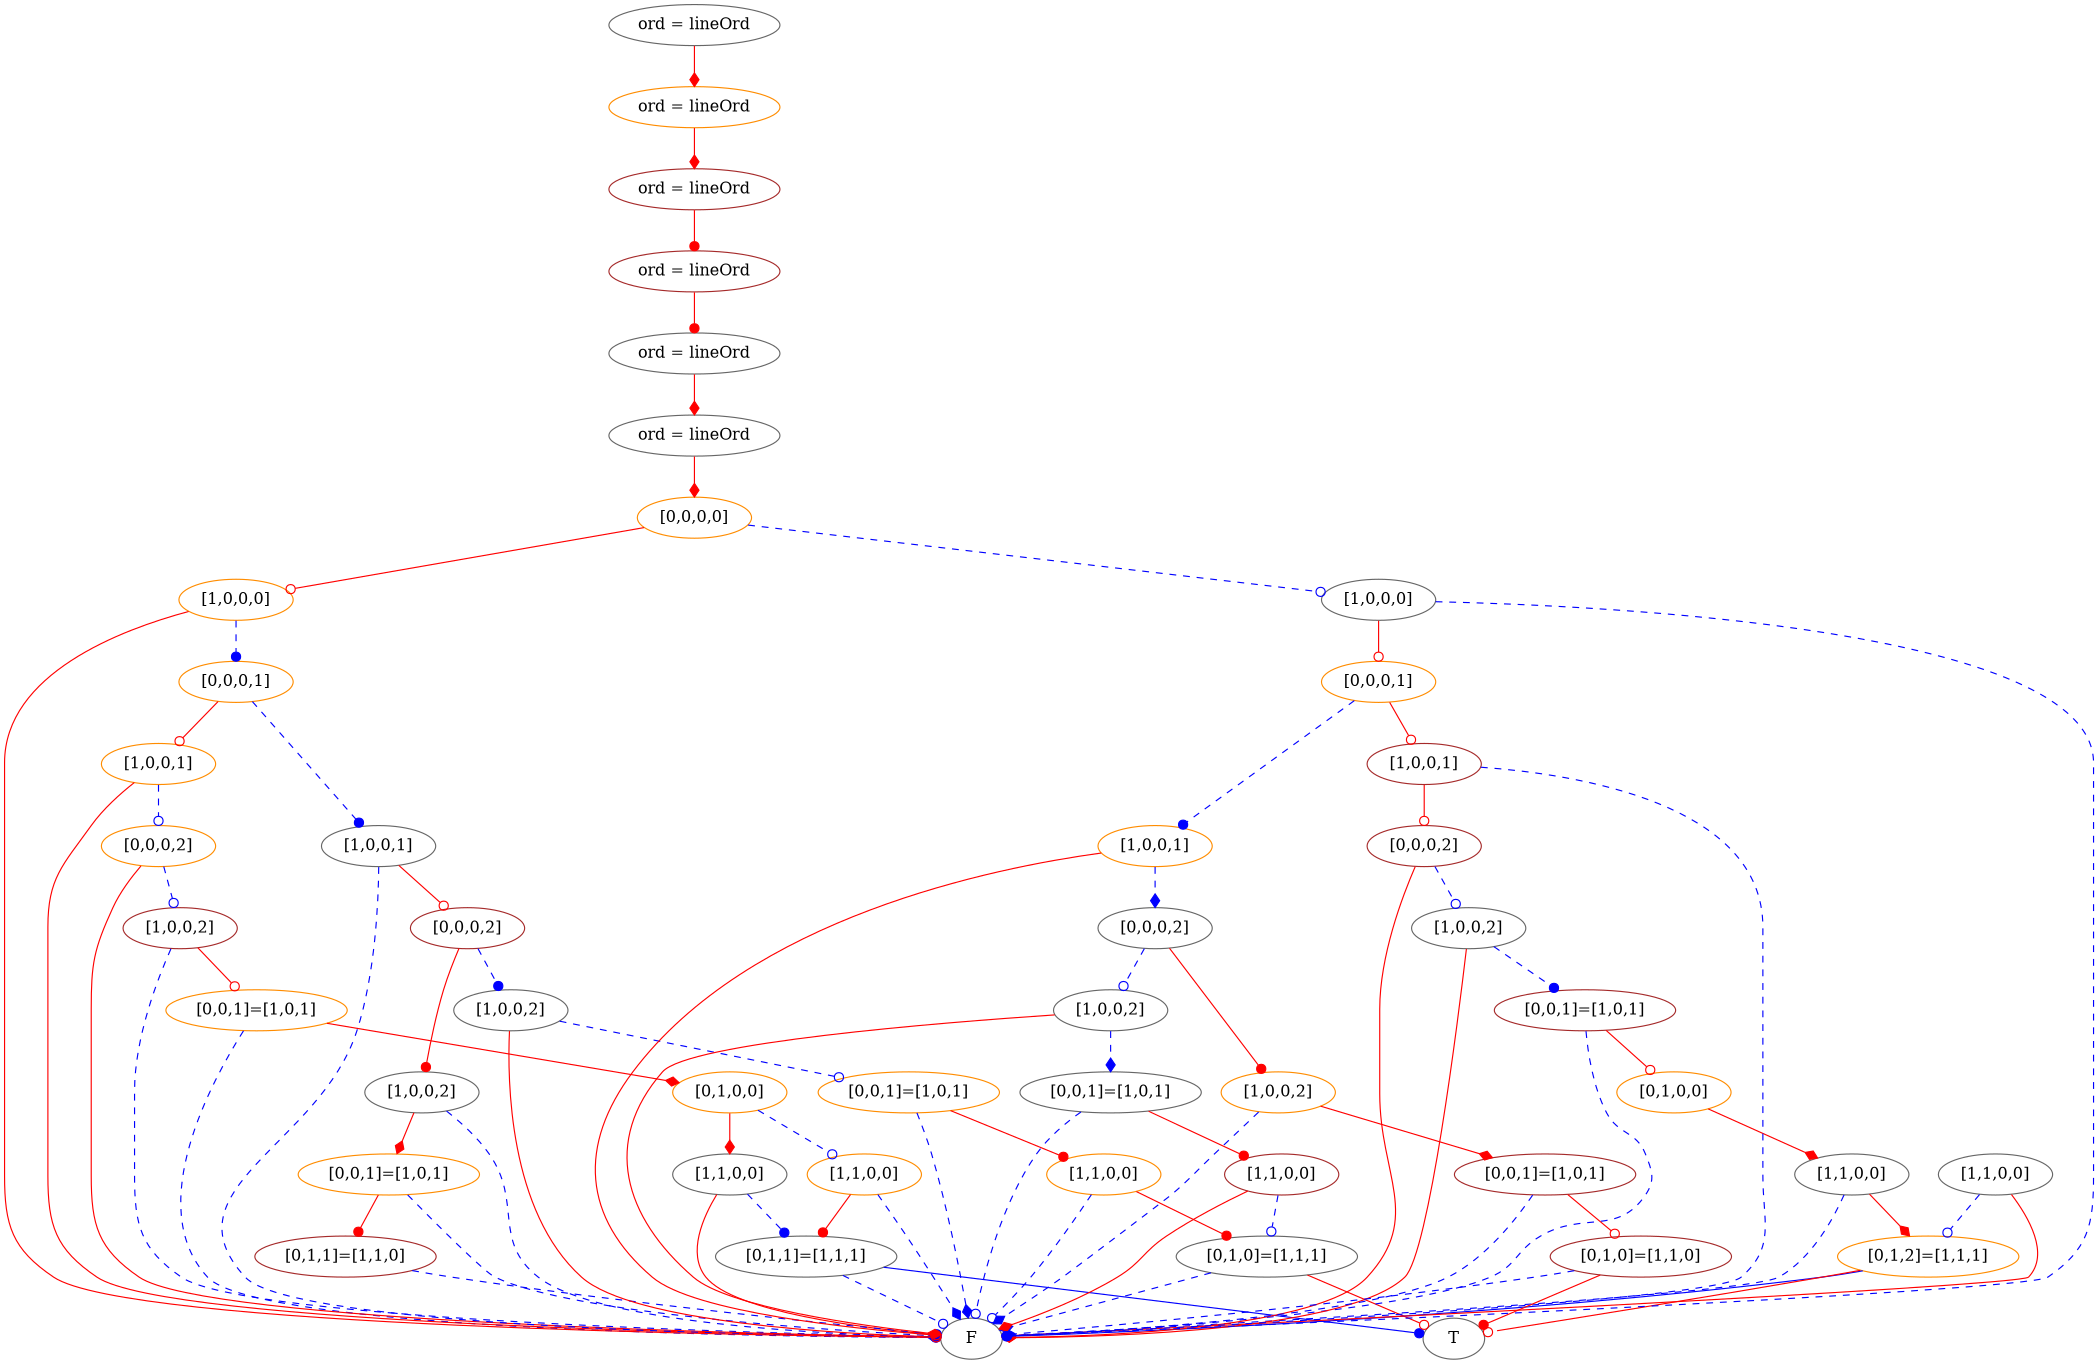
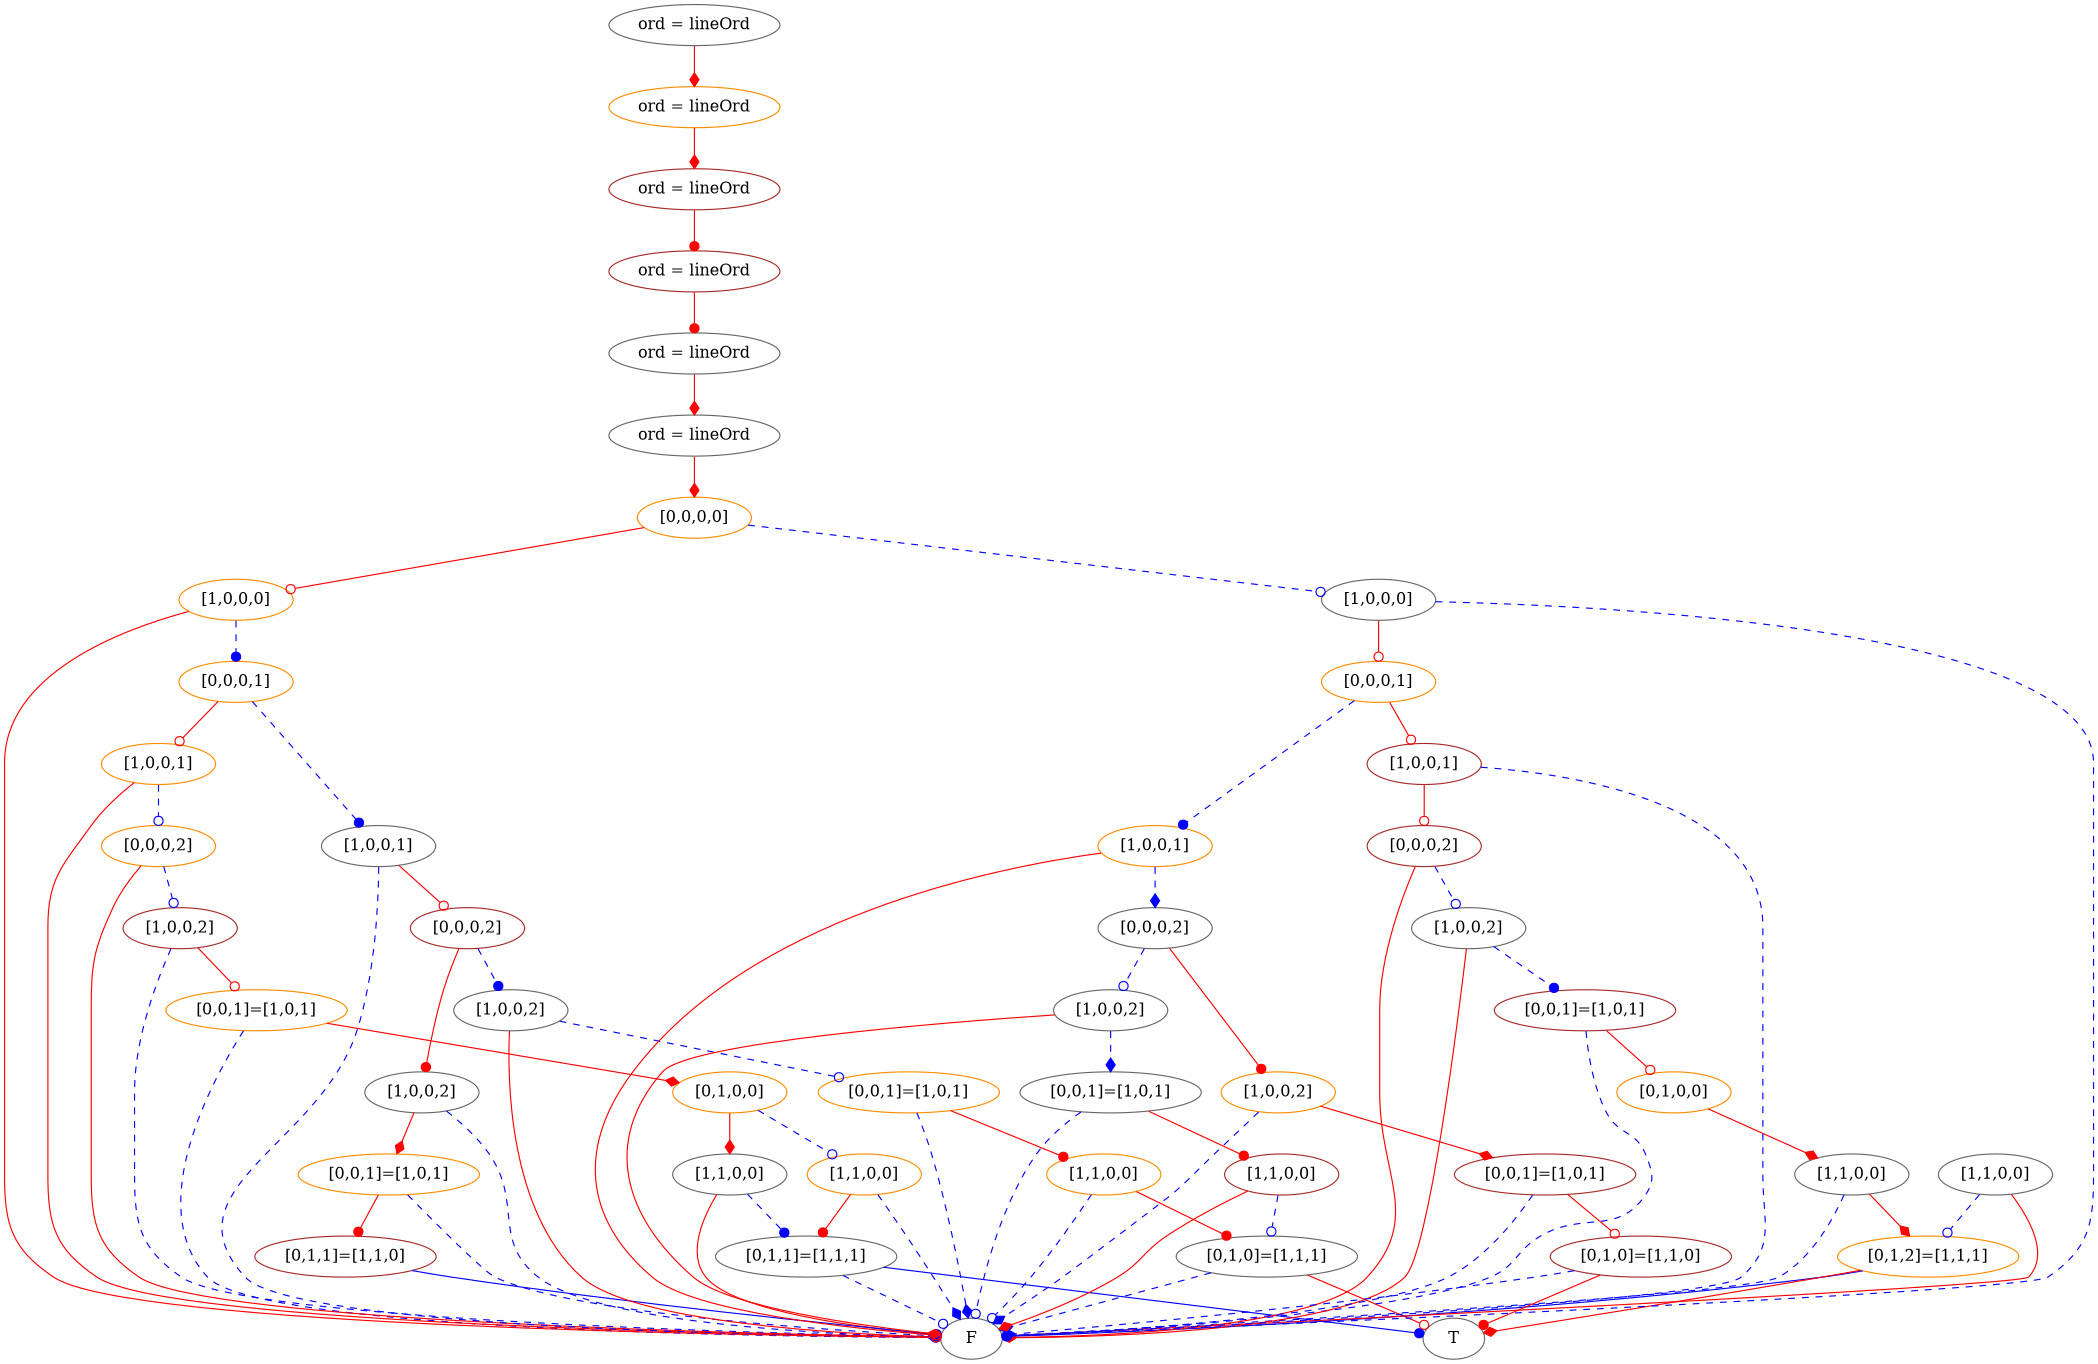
(1679, 1301) -> (1679, 1301)
(697, 1309) -> (697, 1309)
